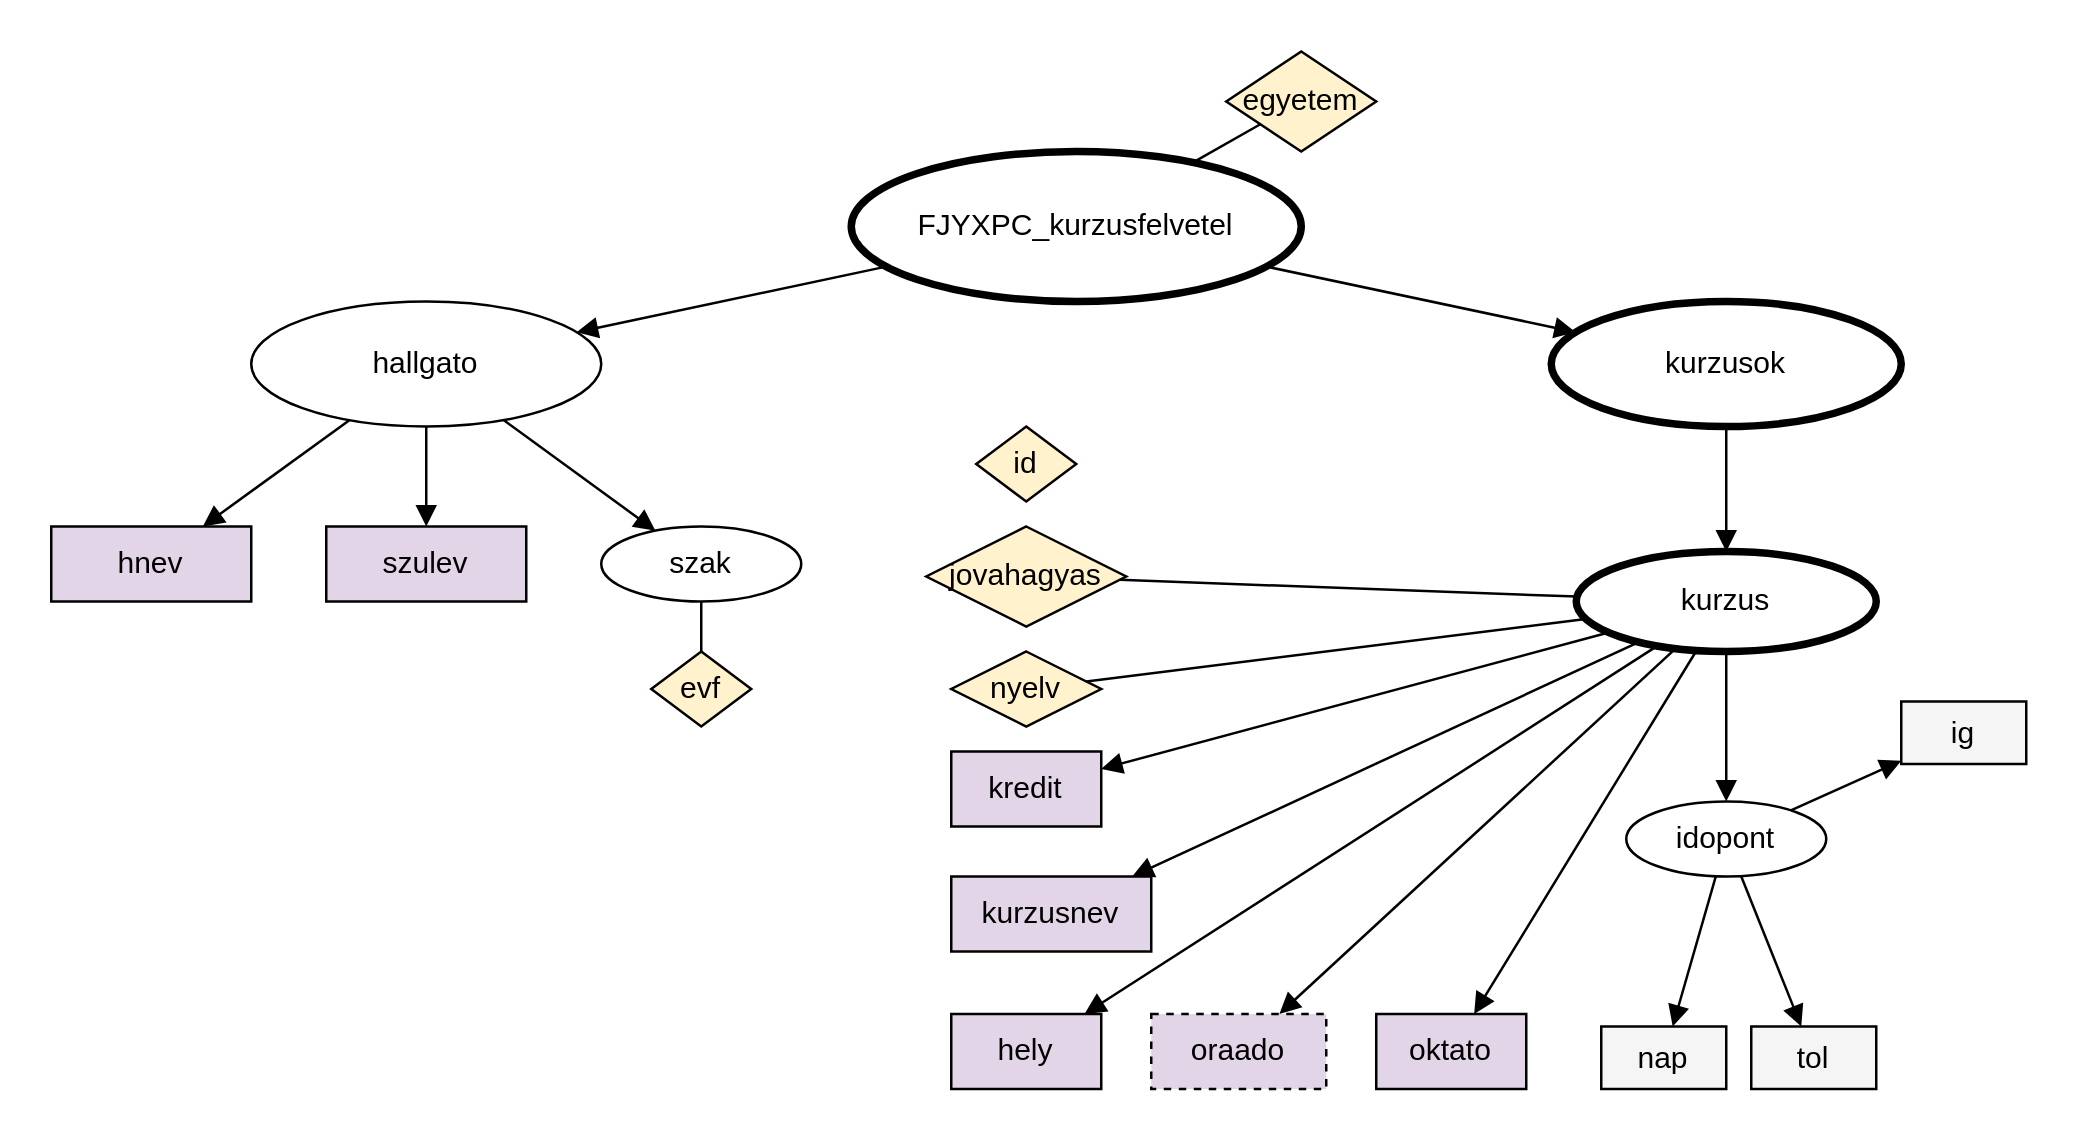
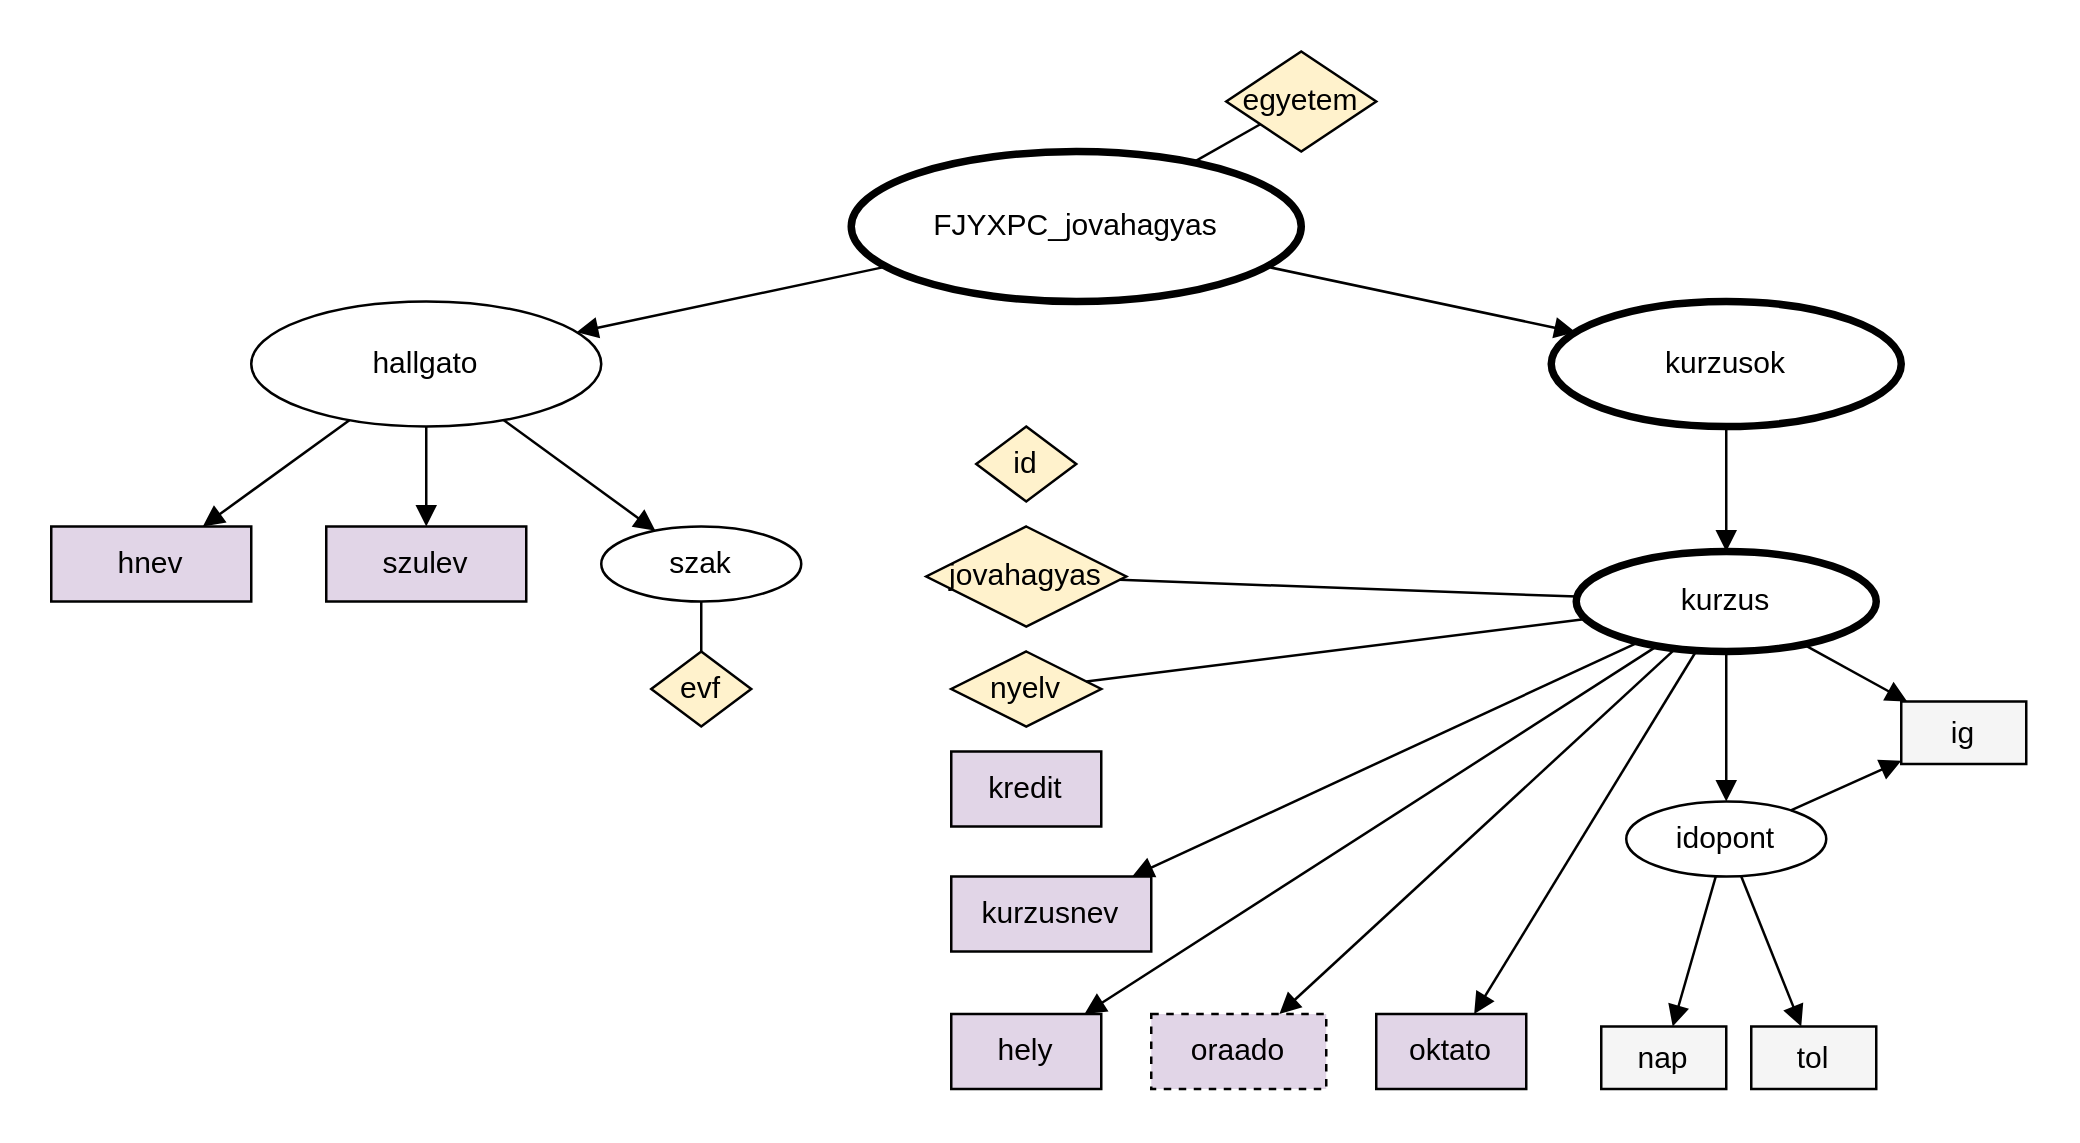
(1076, 226) -> (1076, 226)
(1363, 698) -> (1847, 668)
